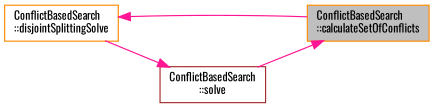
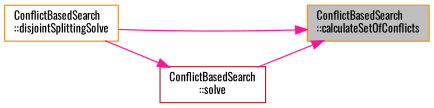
(219, 15) -> (207, 31)
